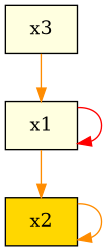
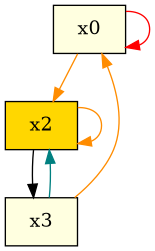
(41, 126) -> (90, 29)
none -> (32, 167)
none -> (50, 181)
